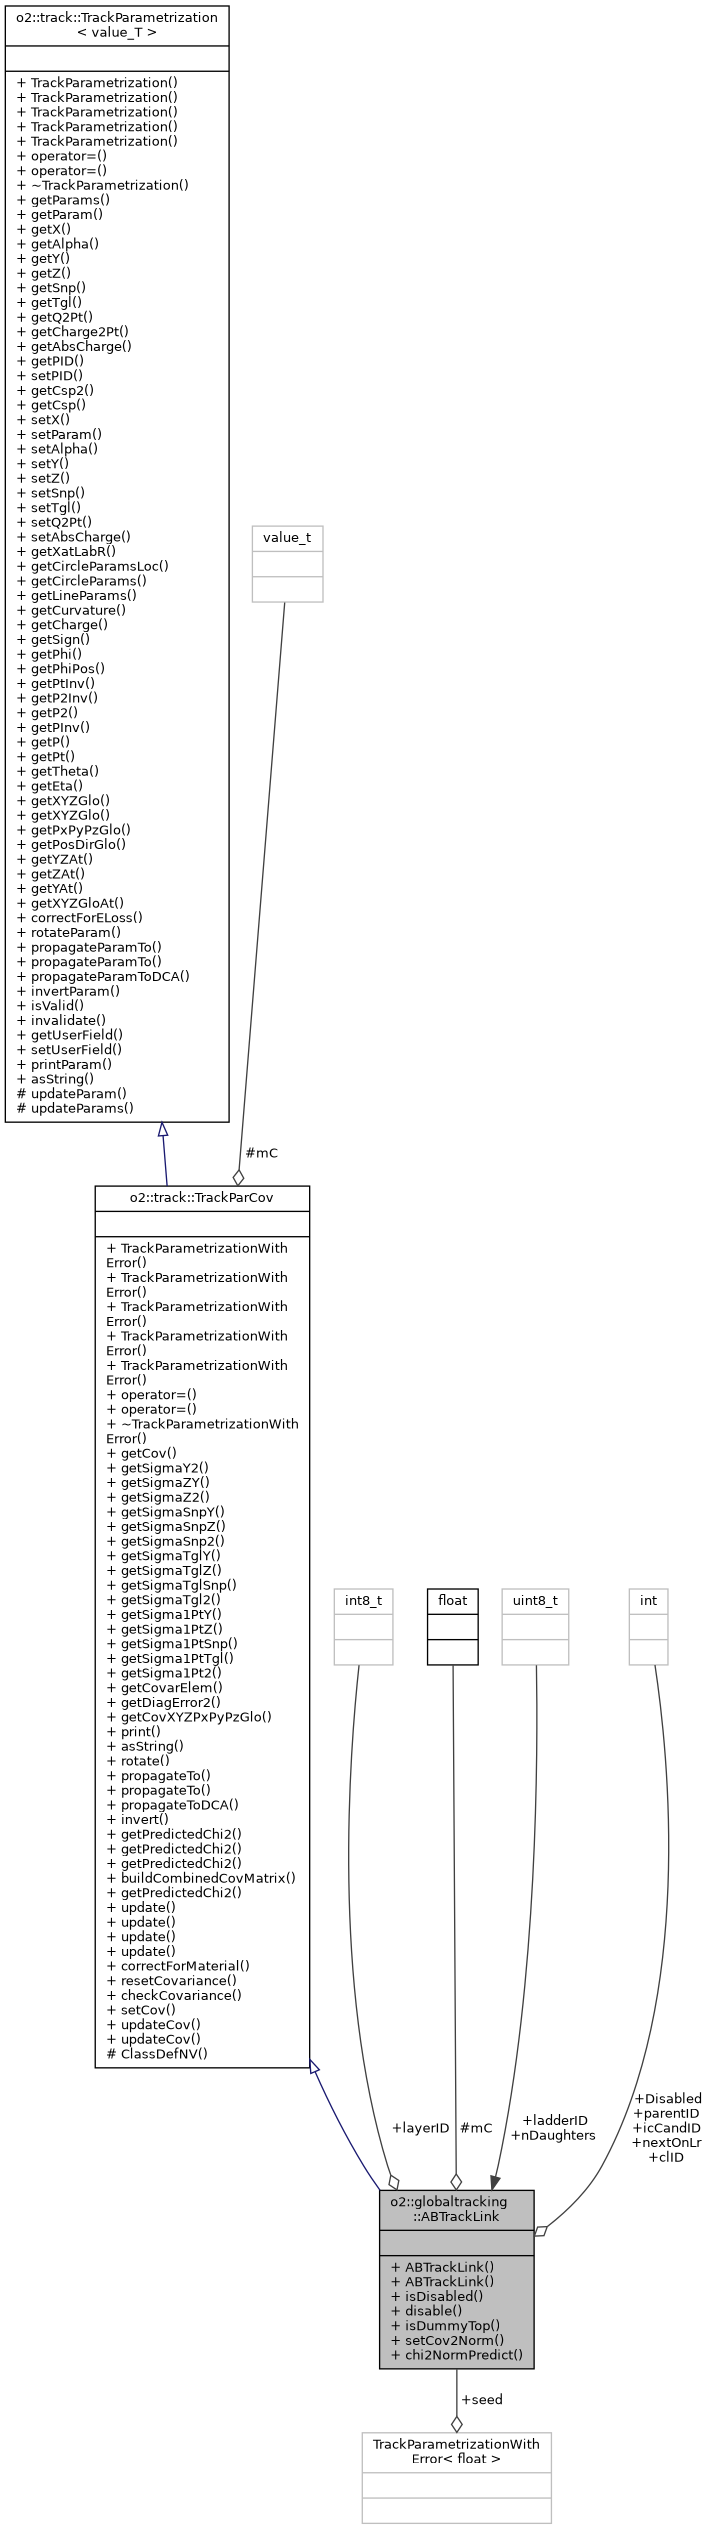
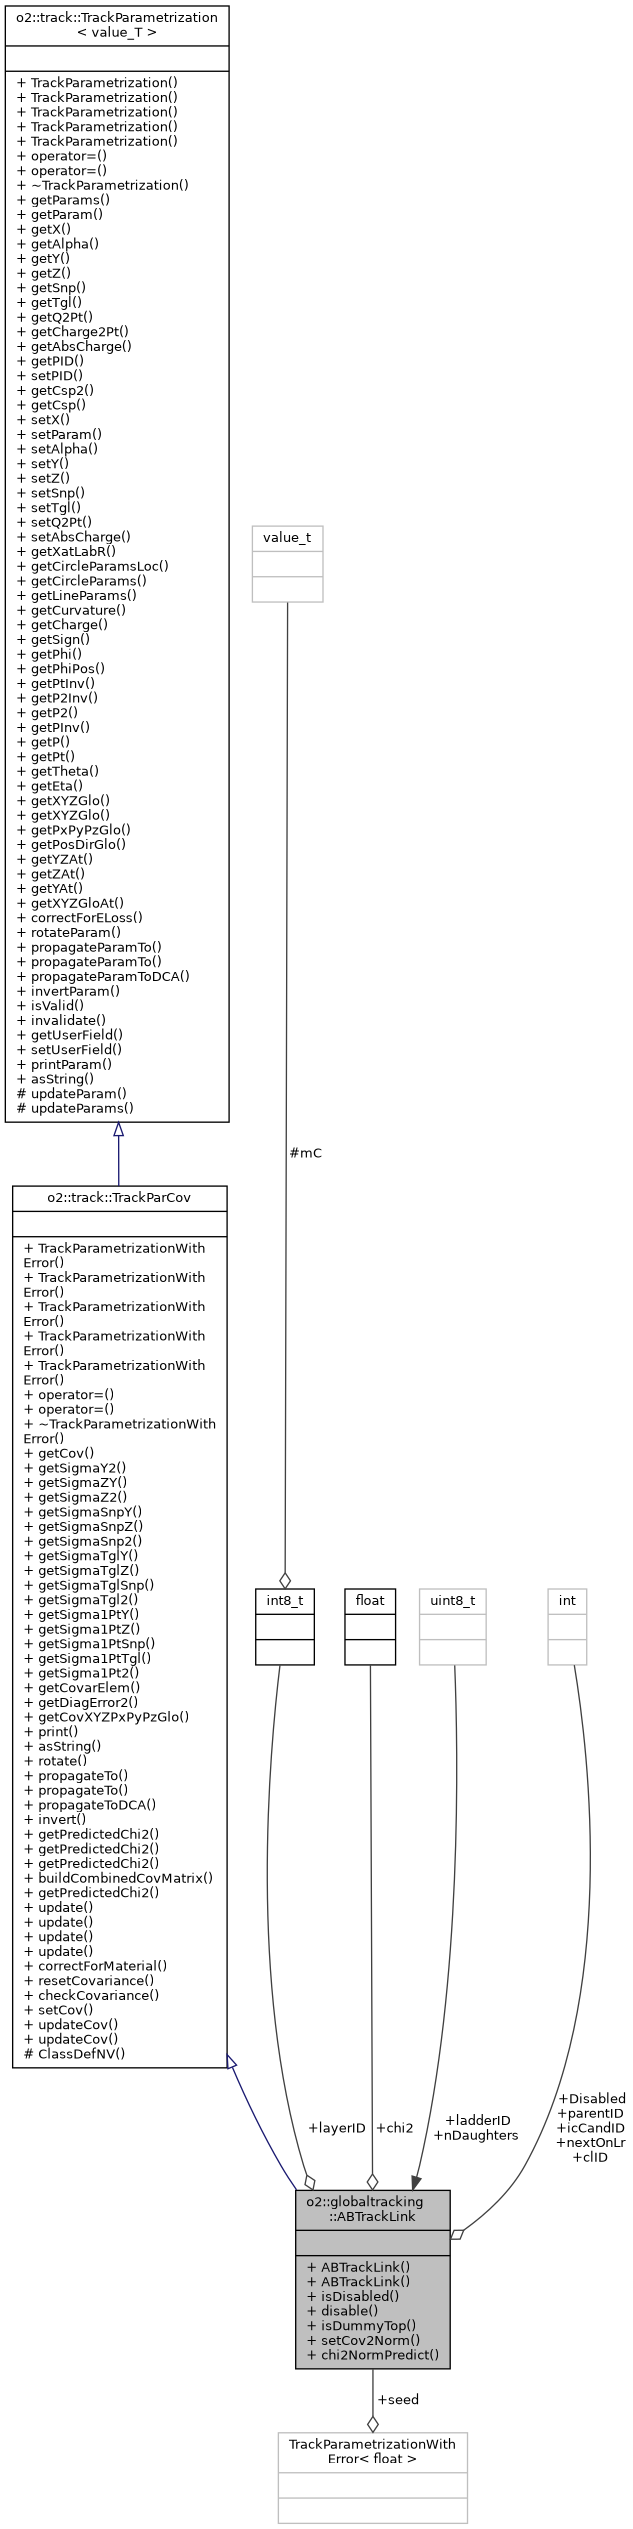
(262, 886) -> (286, 1088)
(364, 1627) -> (285, 1627)
(474, 2129) -> (393, 2129)
